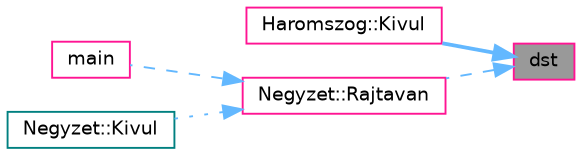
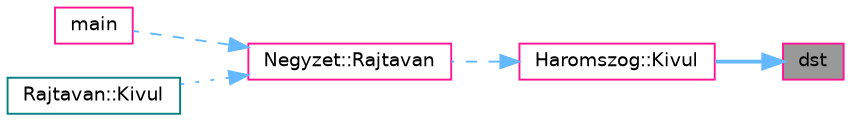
(470, 74) -> (476, 62)
(91, 130) -> (94, 96)
